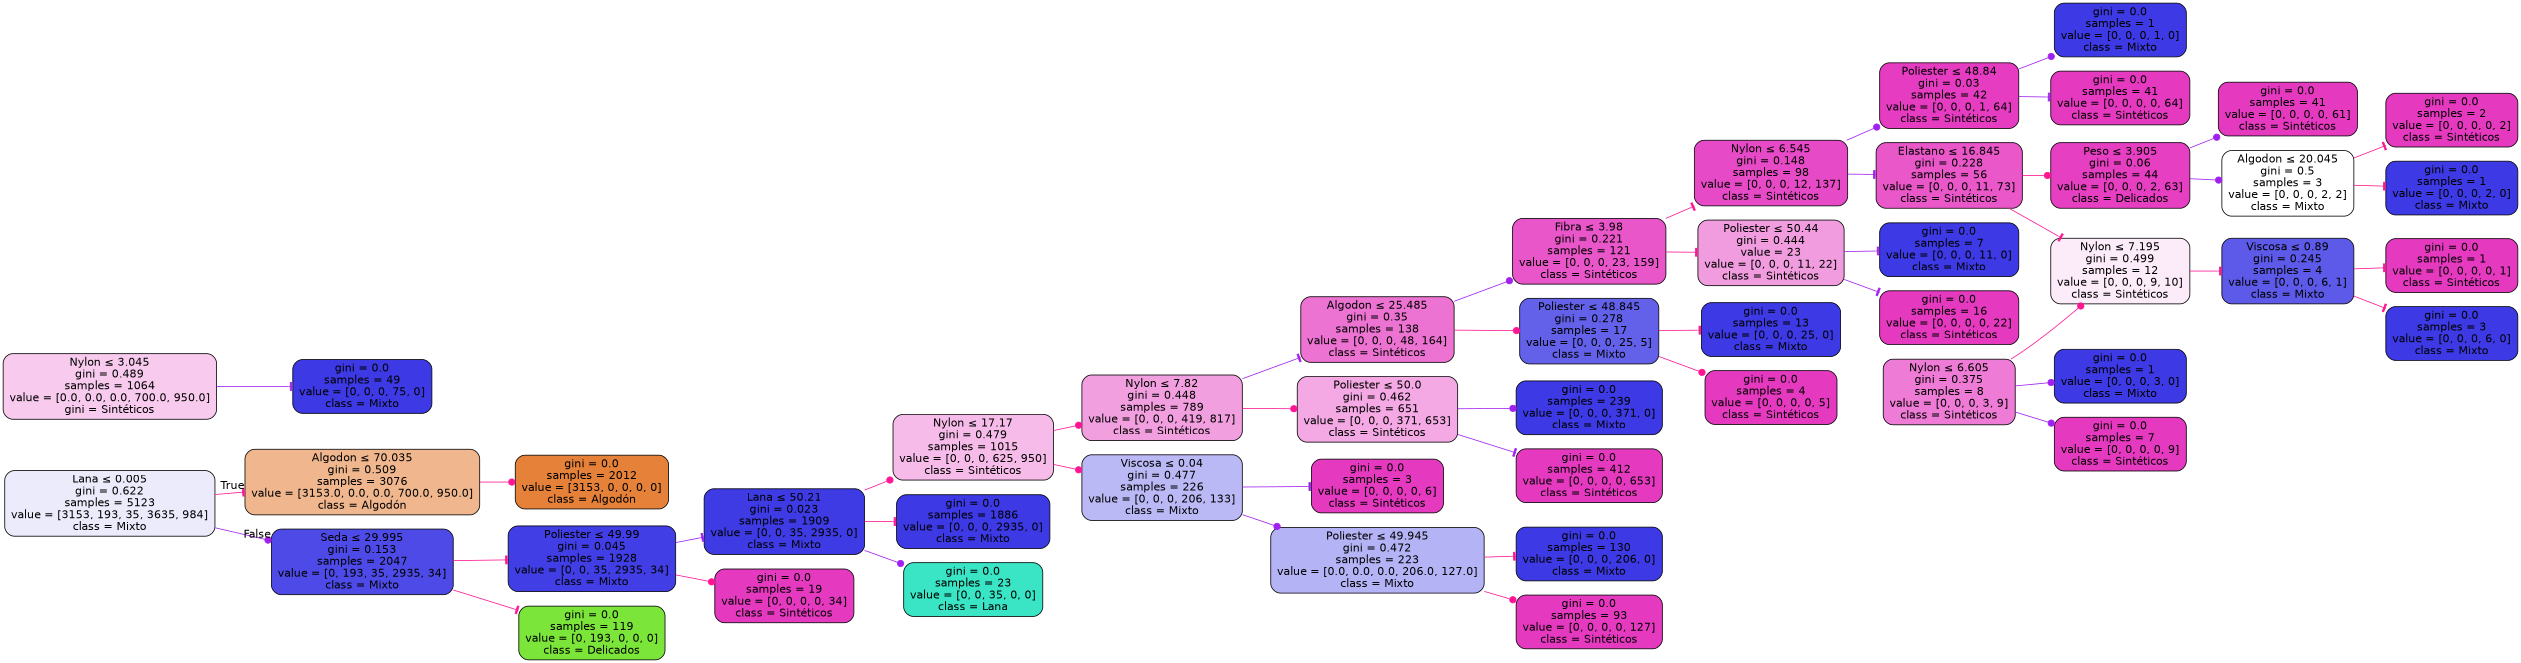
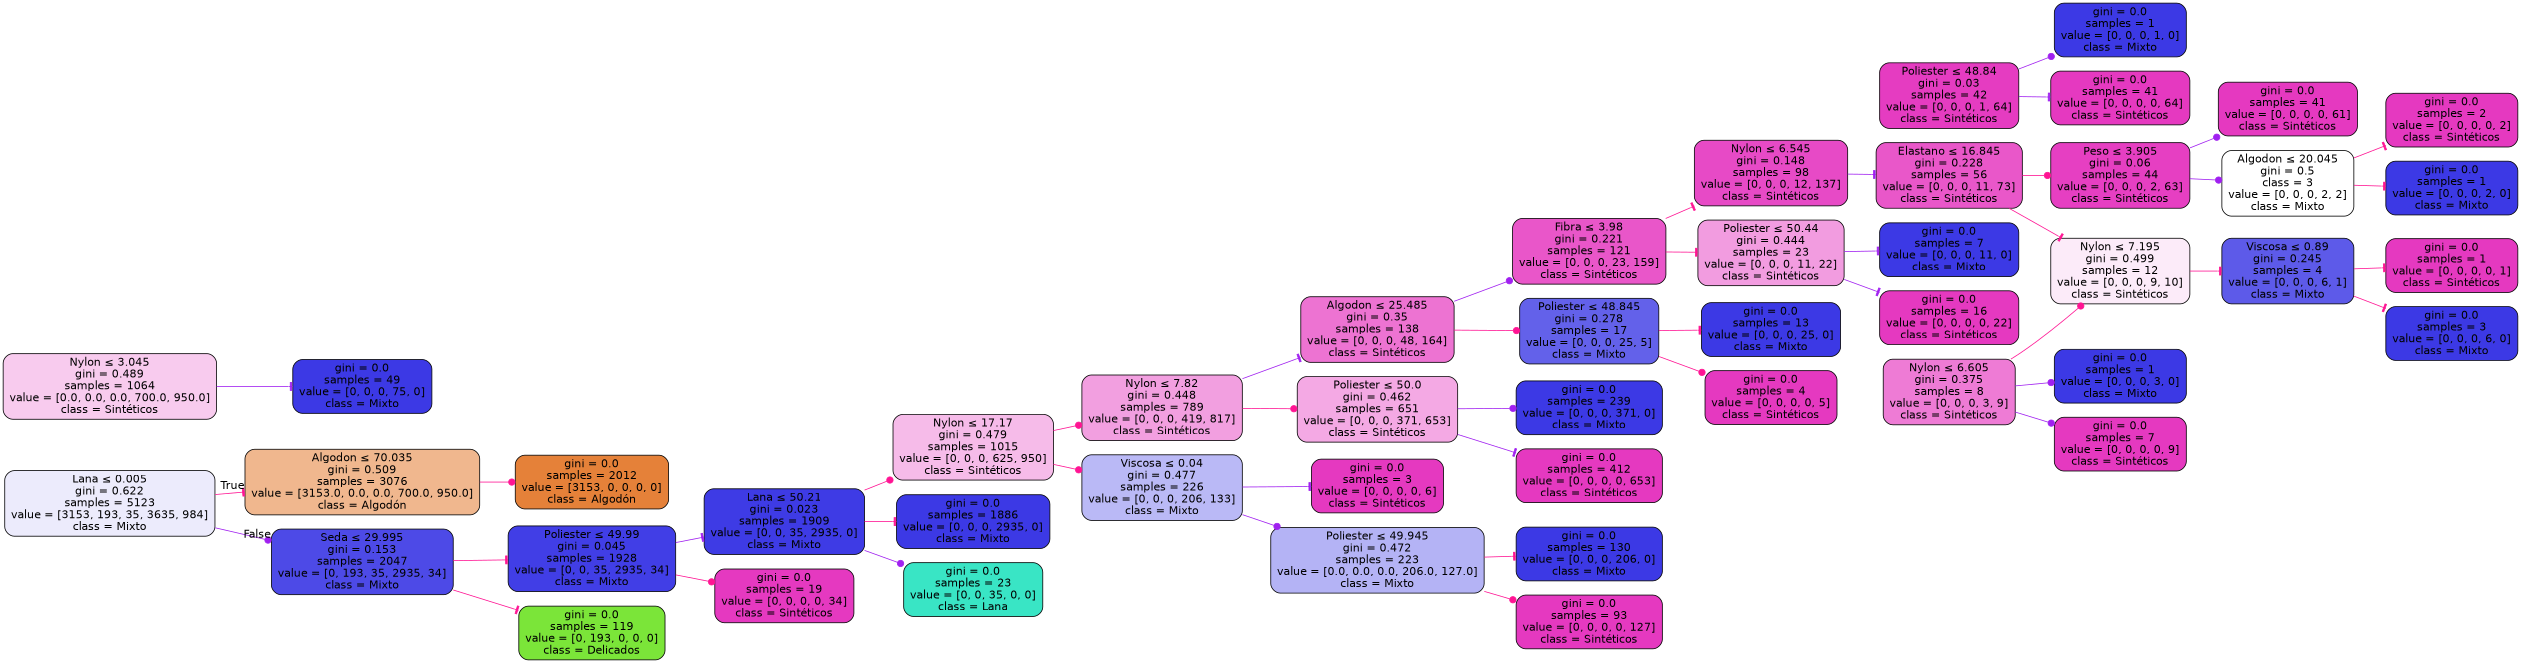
(1860, 134) -> none
(2288, 183) -> (2288, 183)
(2120, 199) -> (2120, 199)
(1771, 252) -> (1771, 252)
(110, 410) -> (110, 410)
